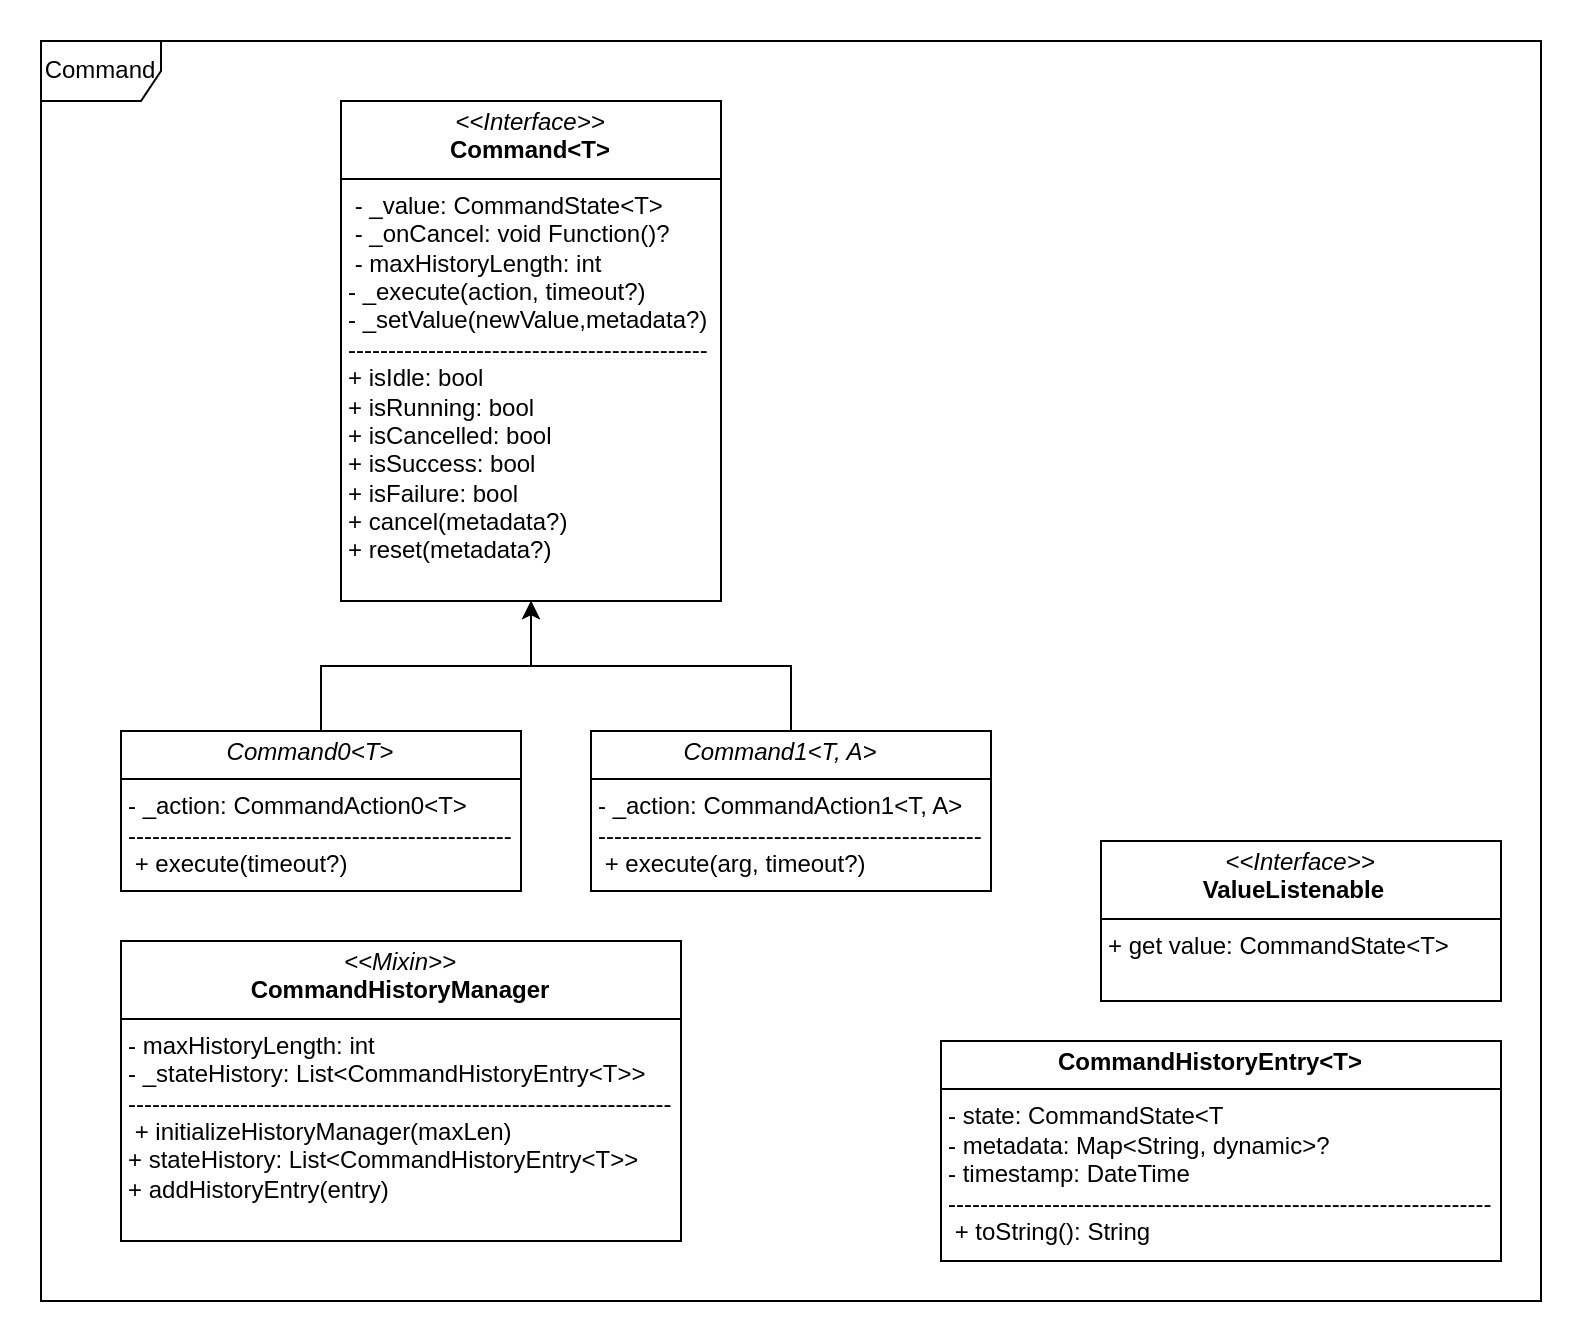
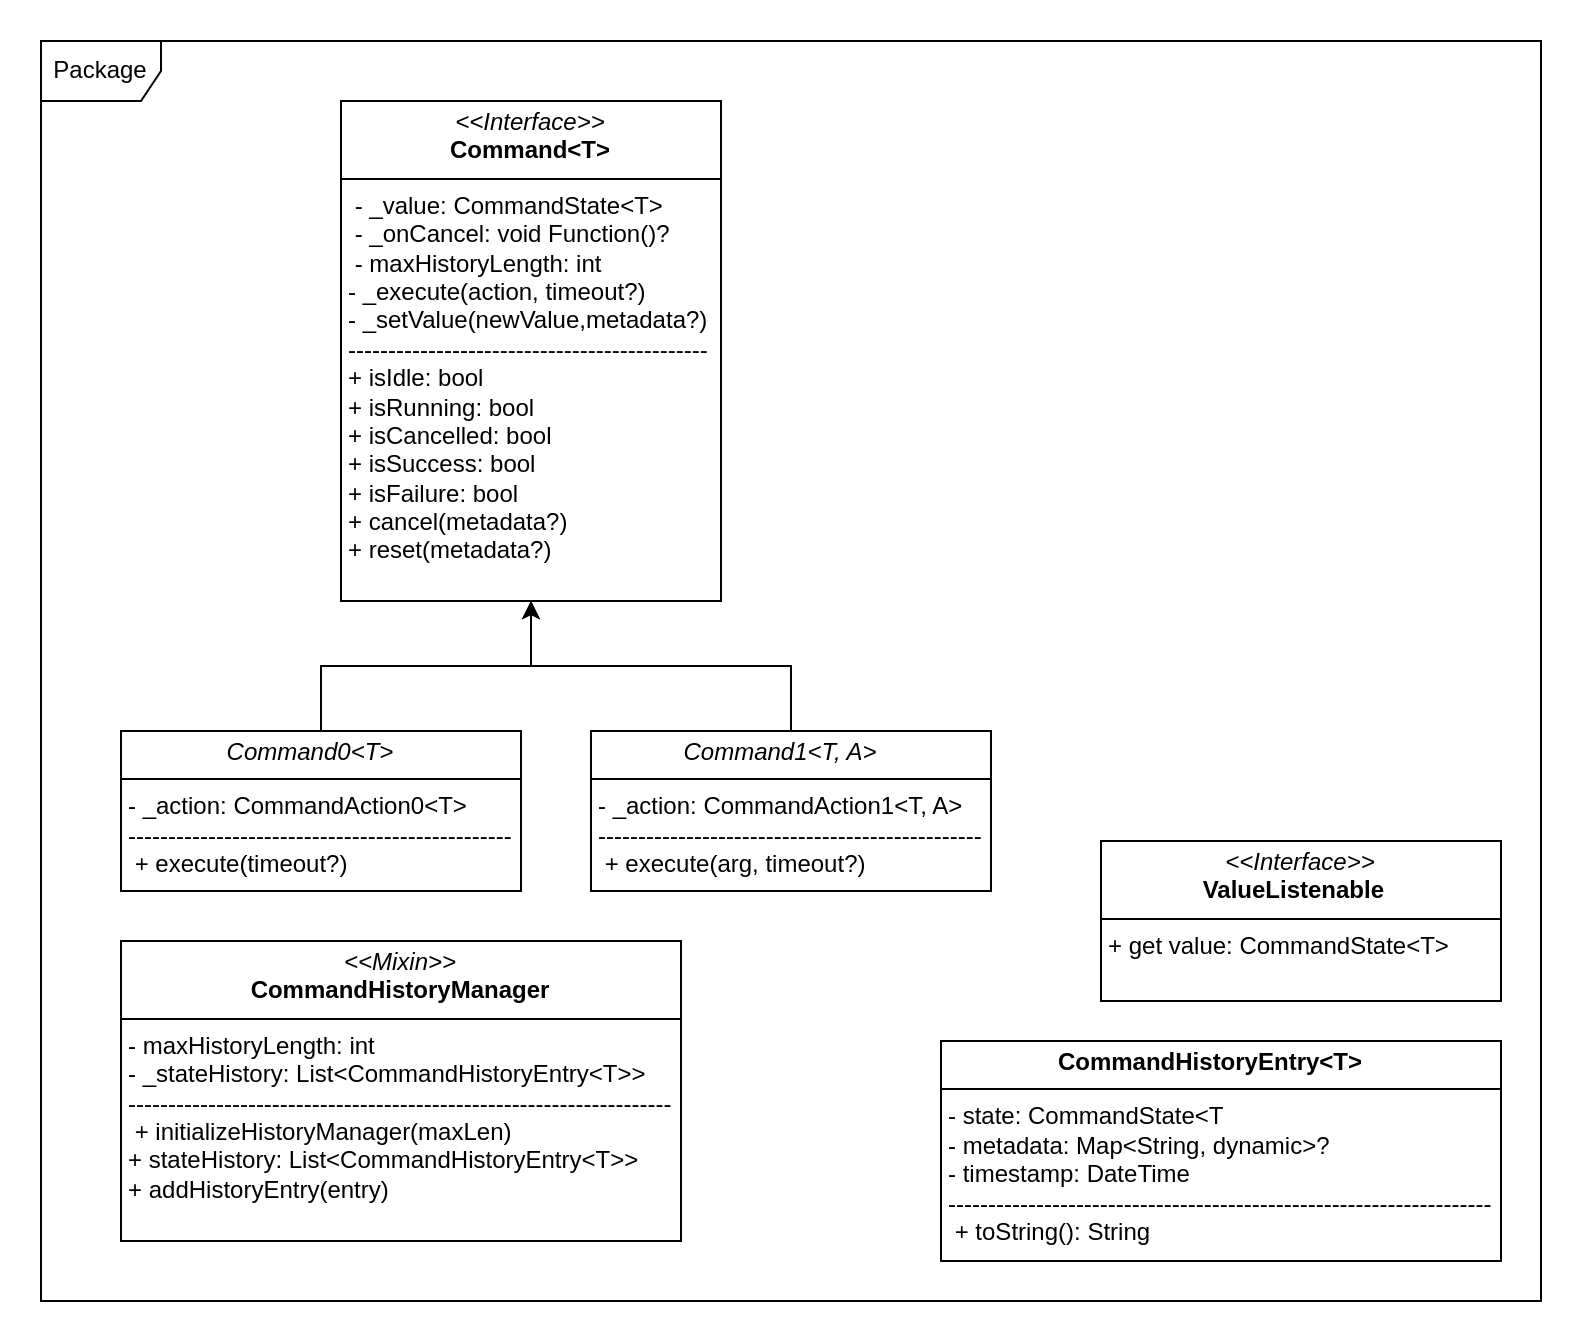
(101, 71) -> (101, 71)
